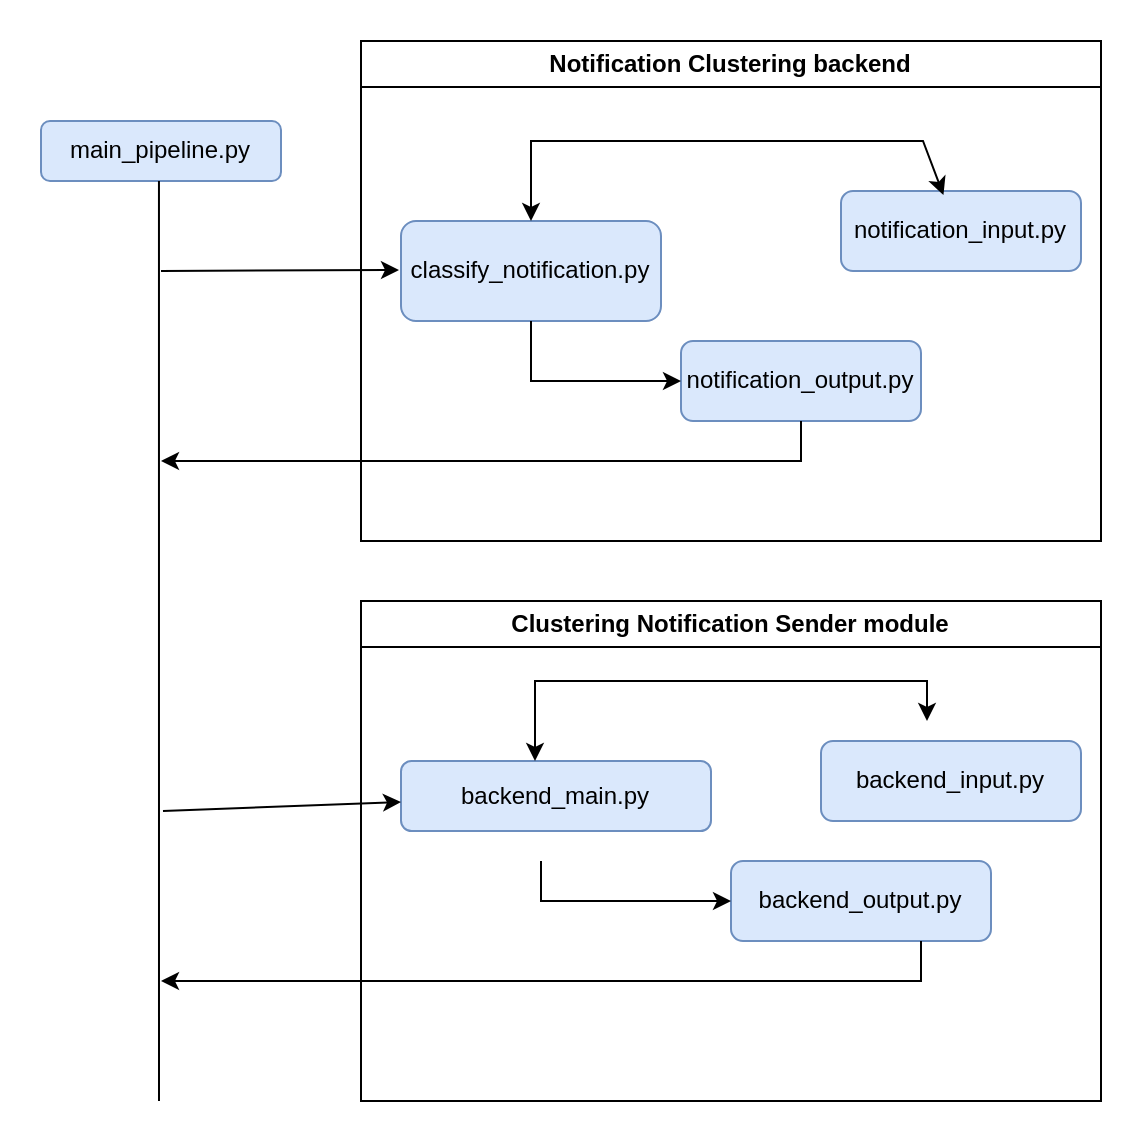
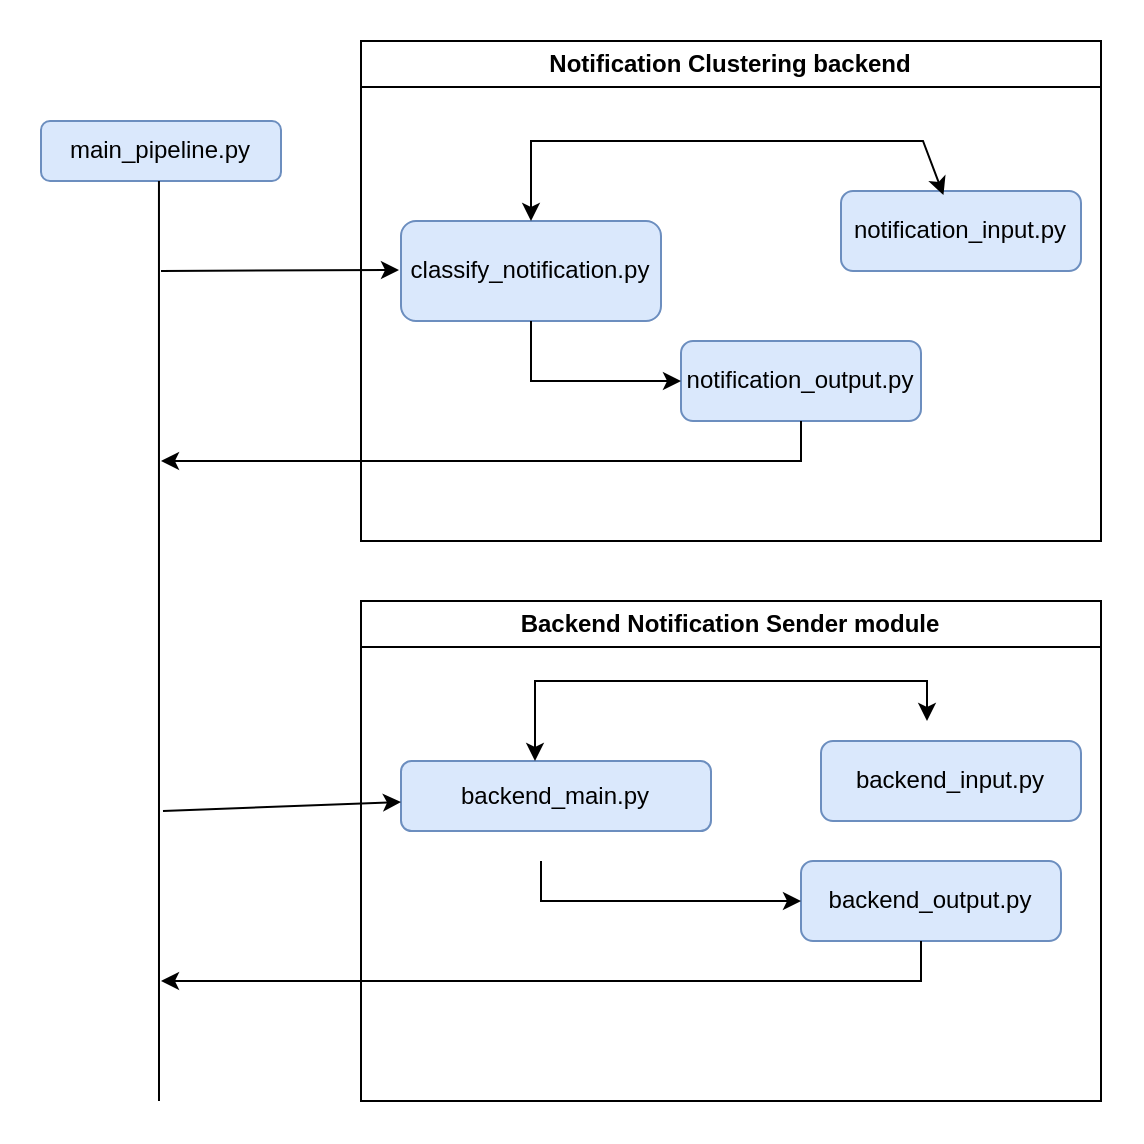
(731, 625) -> (731, 625)
(861, 901) -> (931, 901)
